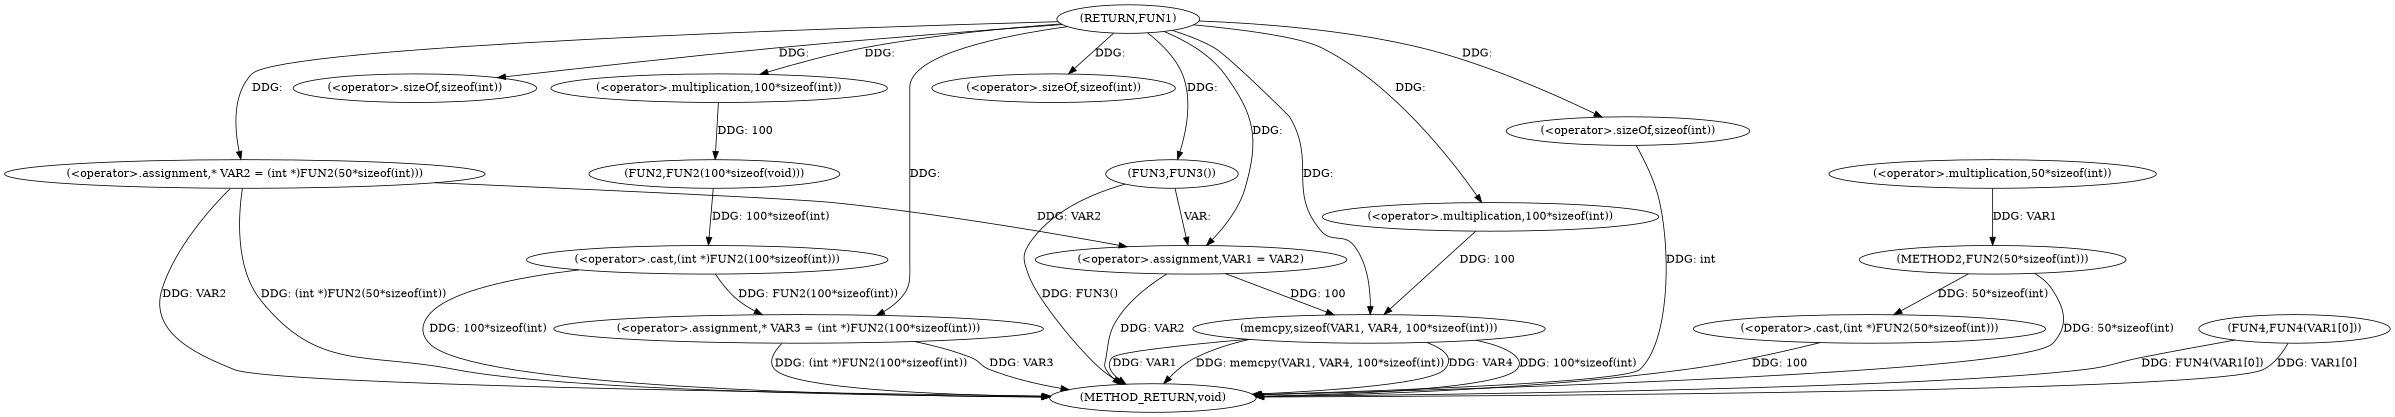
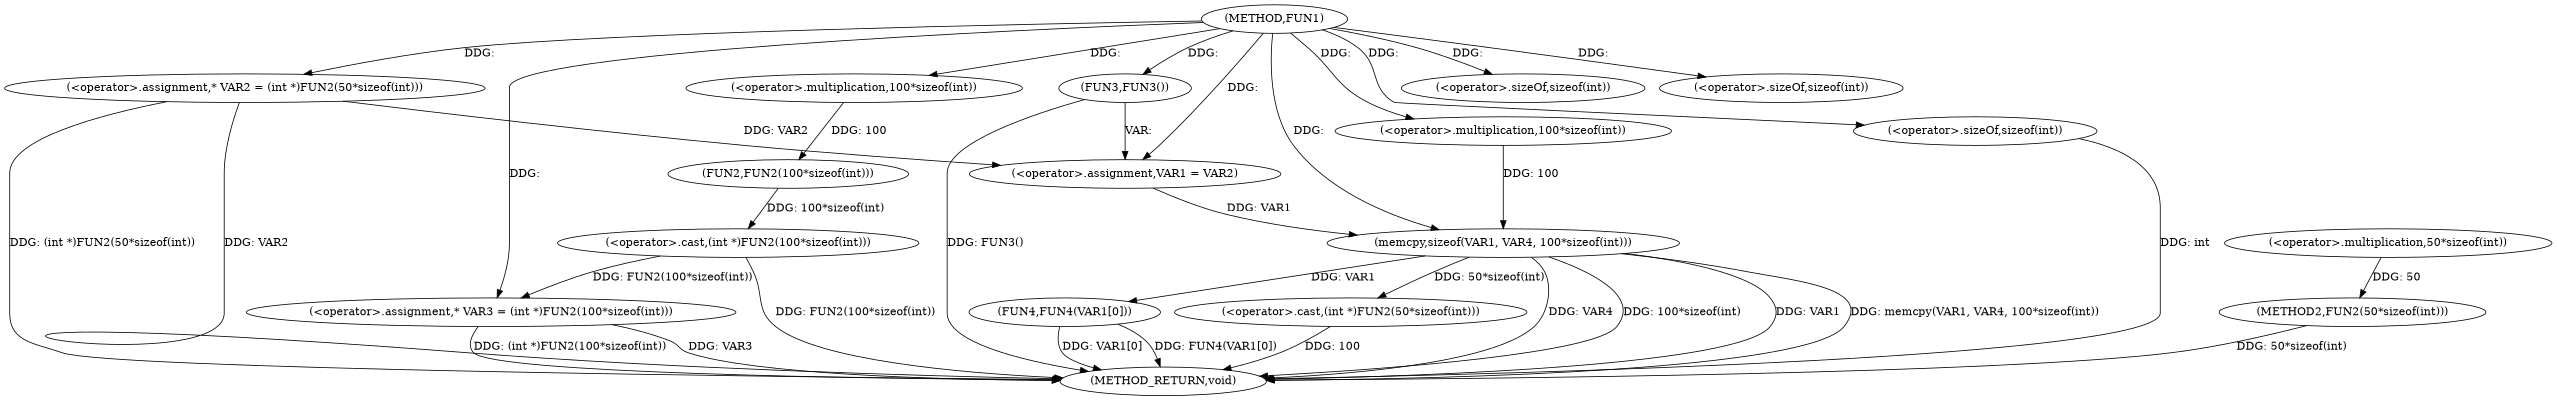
(1128, 19) -> (1274, 19)
(714, 174) -> (788, 174)
(2025, 217) -> (2397, 278)
none -> (1281, 278)
(1935, 292) -> (1427, 275)
(1318, 294) -> (1259, 209)
(1118, 318) -> none
(488, 329) -> (856, 312)
